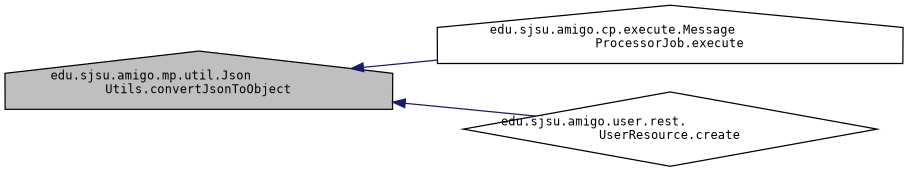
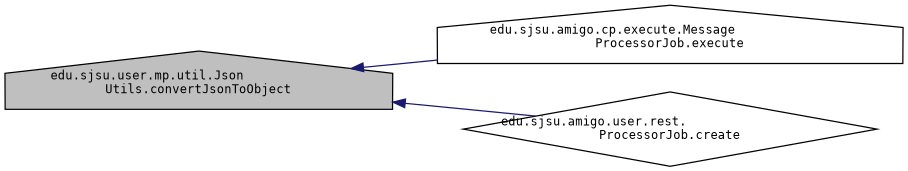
(199, 83) -> (199, 83)
(670, 129) -> (670, 129)
